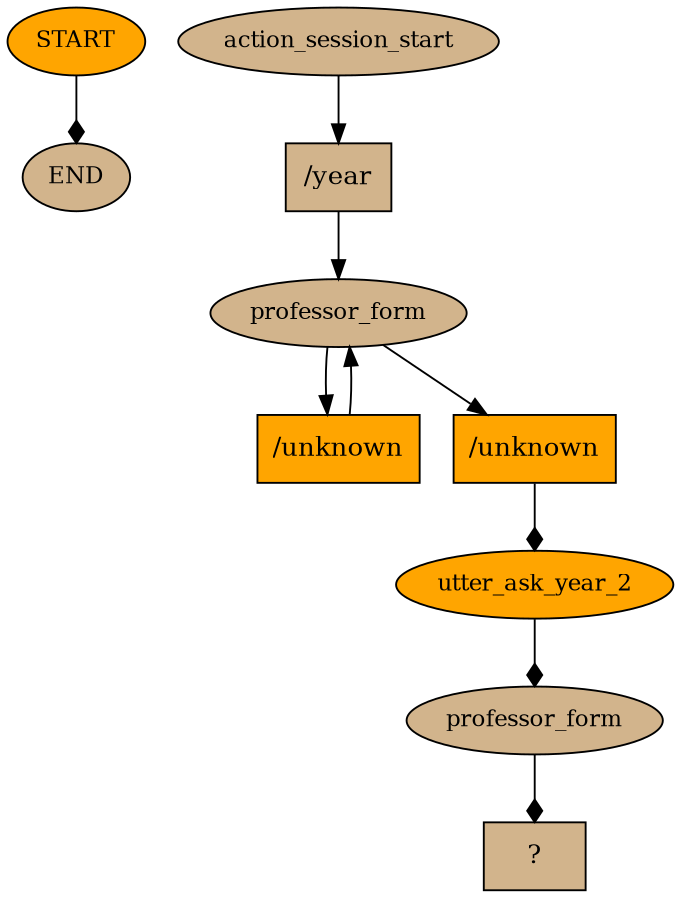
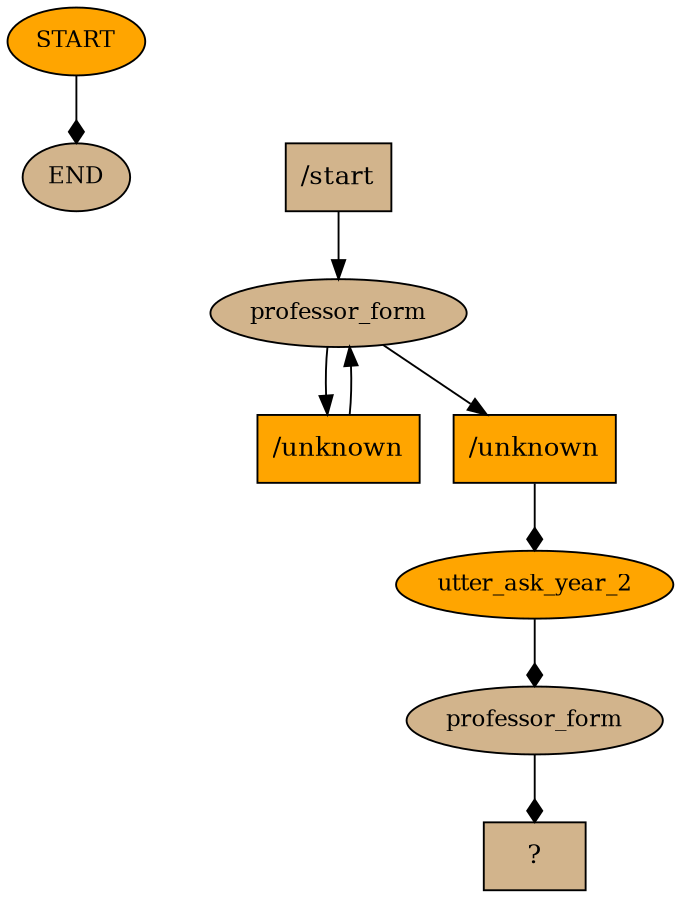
(339, 41) -> none
(339, 177) -> (339, 177)
